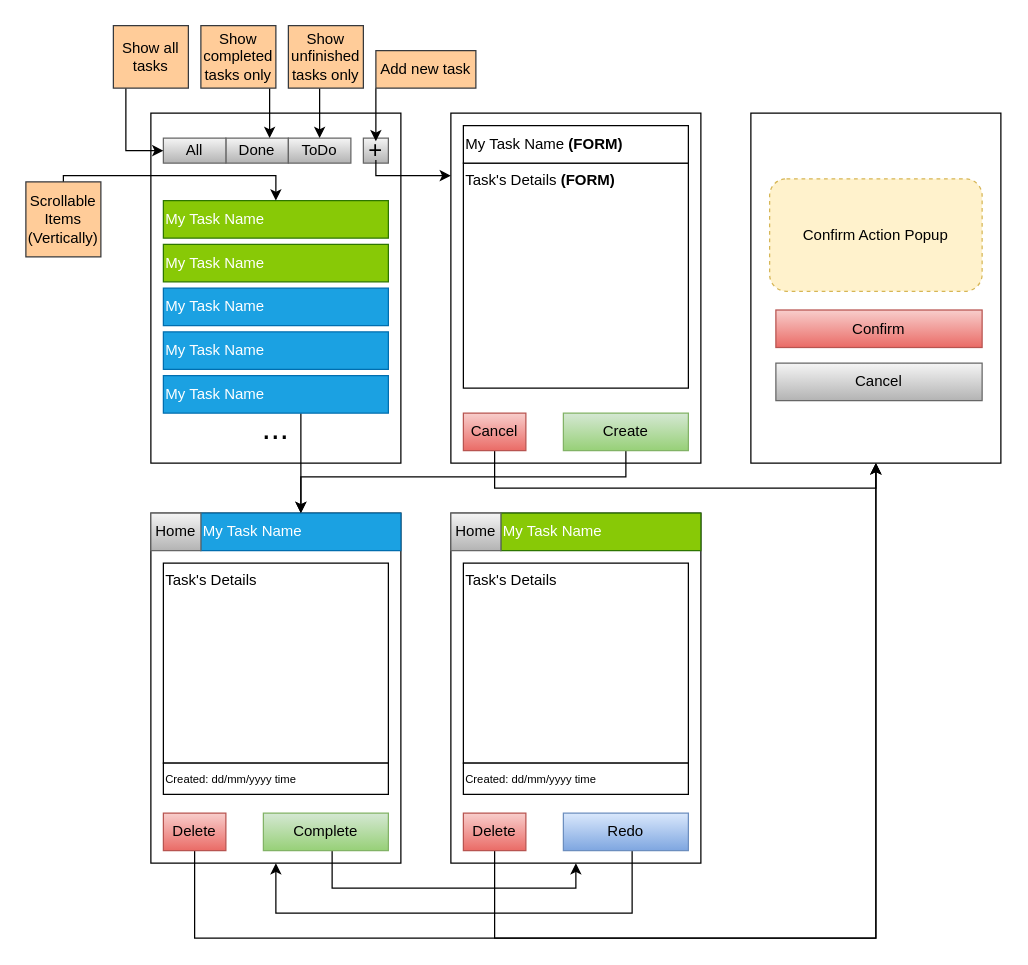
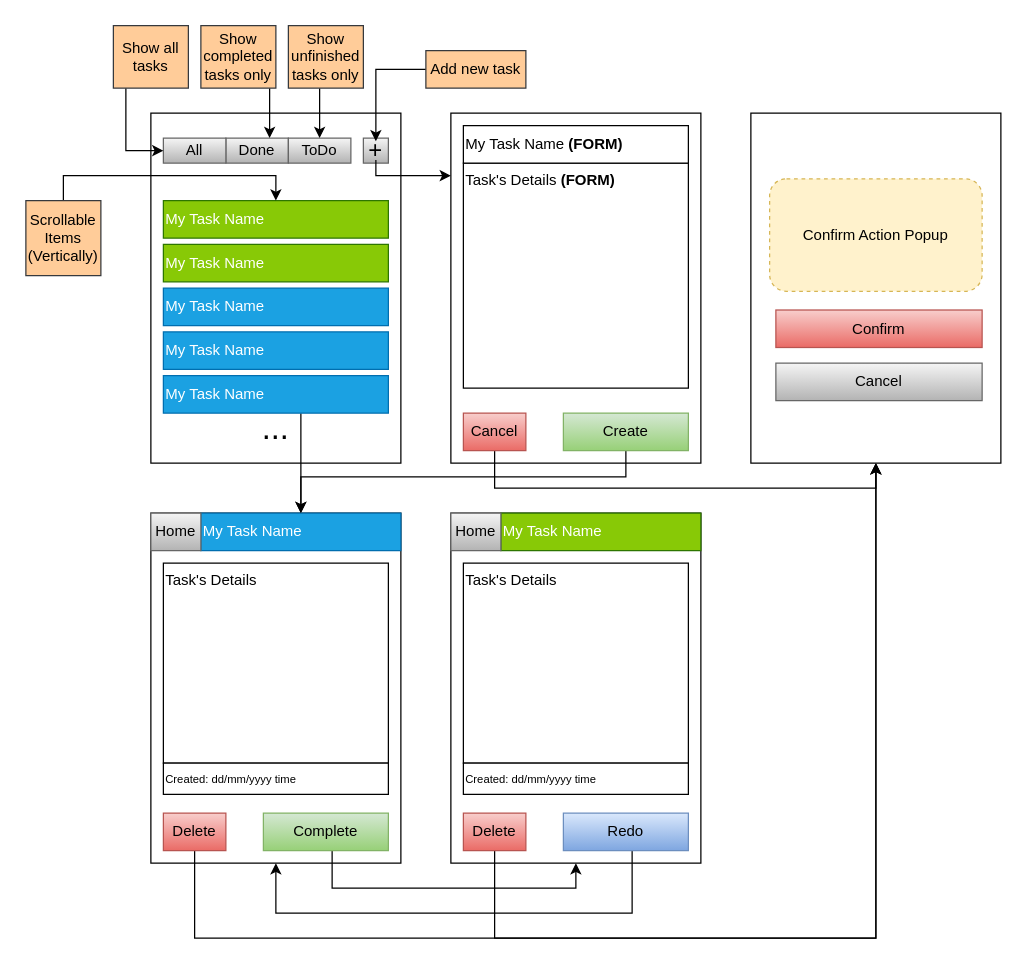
(426, 69) -> (476, 69)
(63, 219) -> (63, 238)
